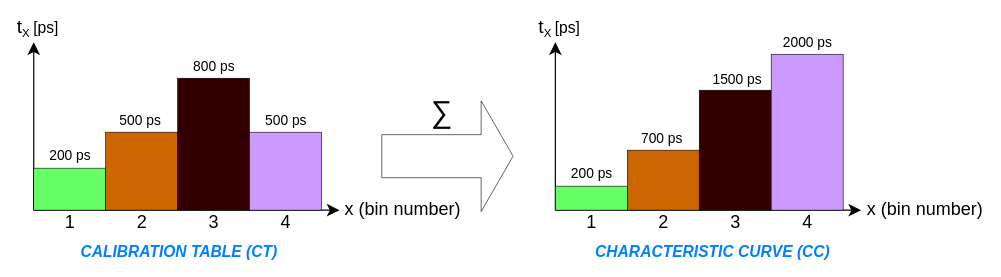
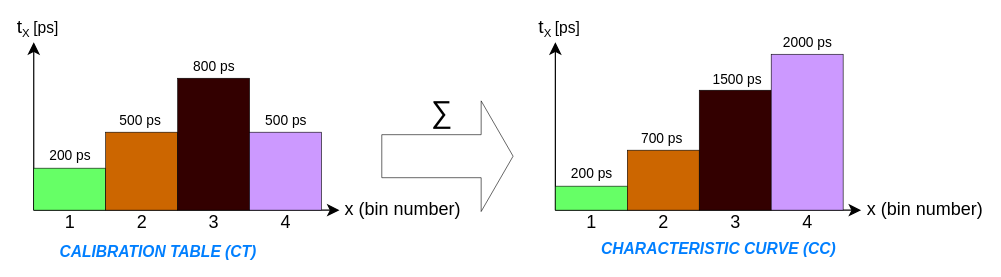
(179, 252) -> (158, 252)
(713, 252) -> (719, 249)
